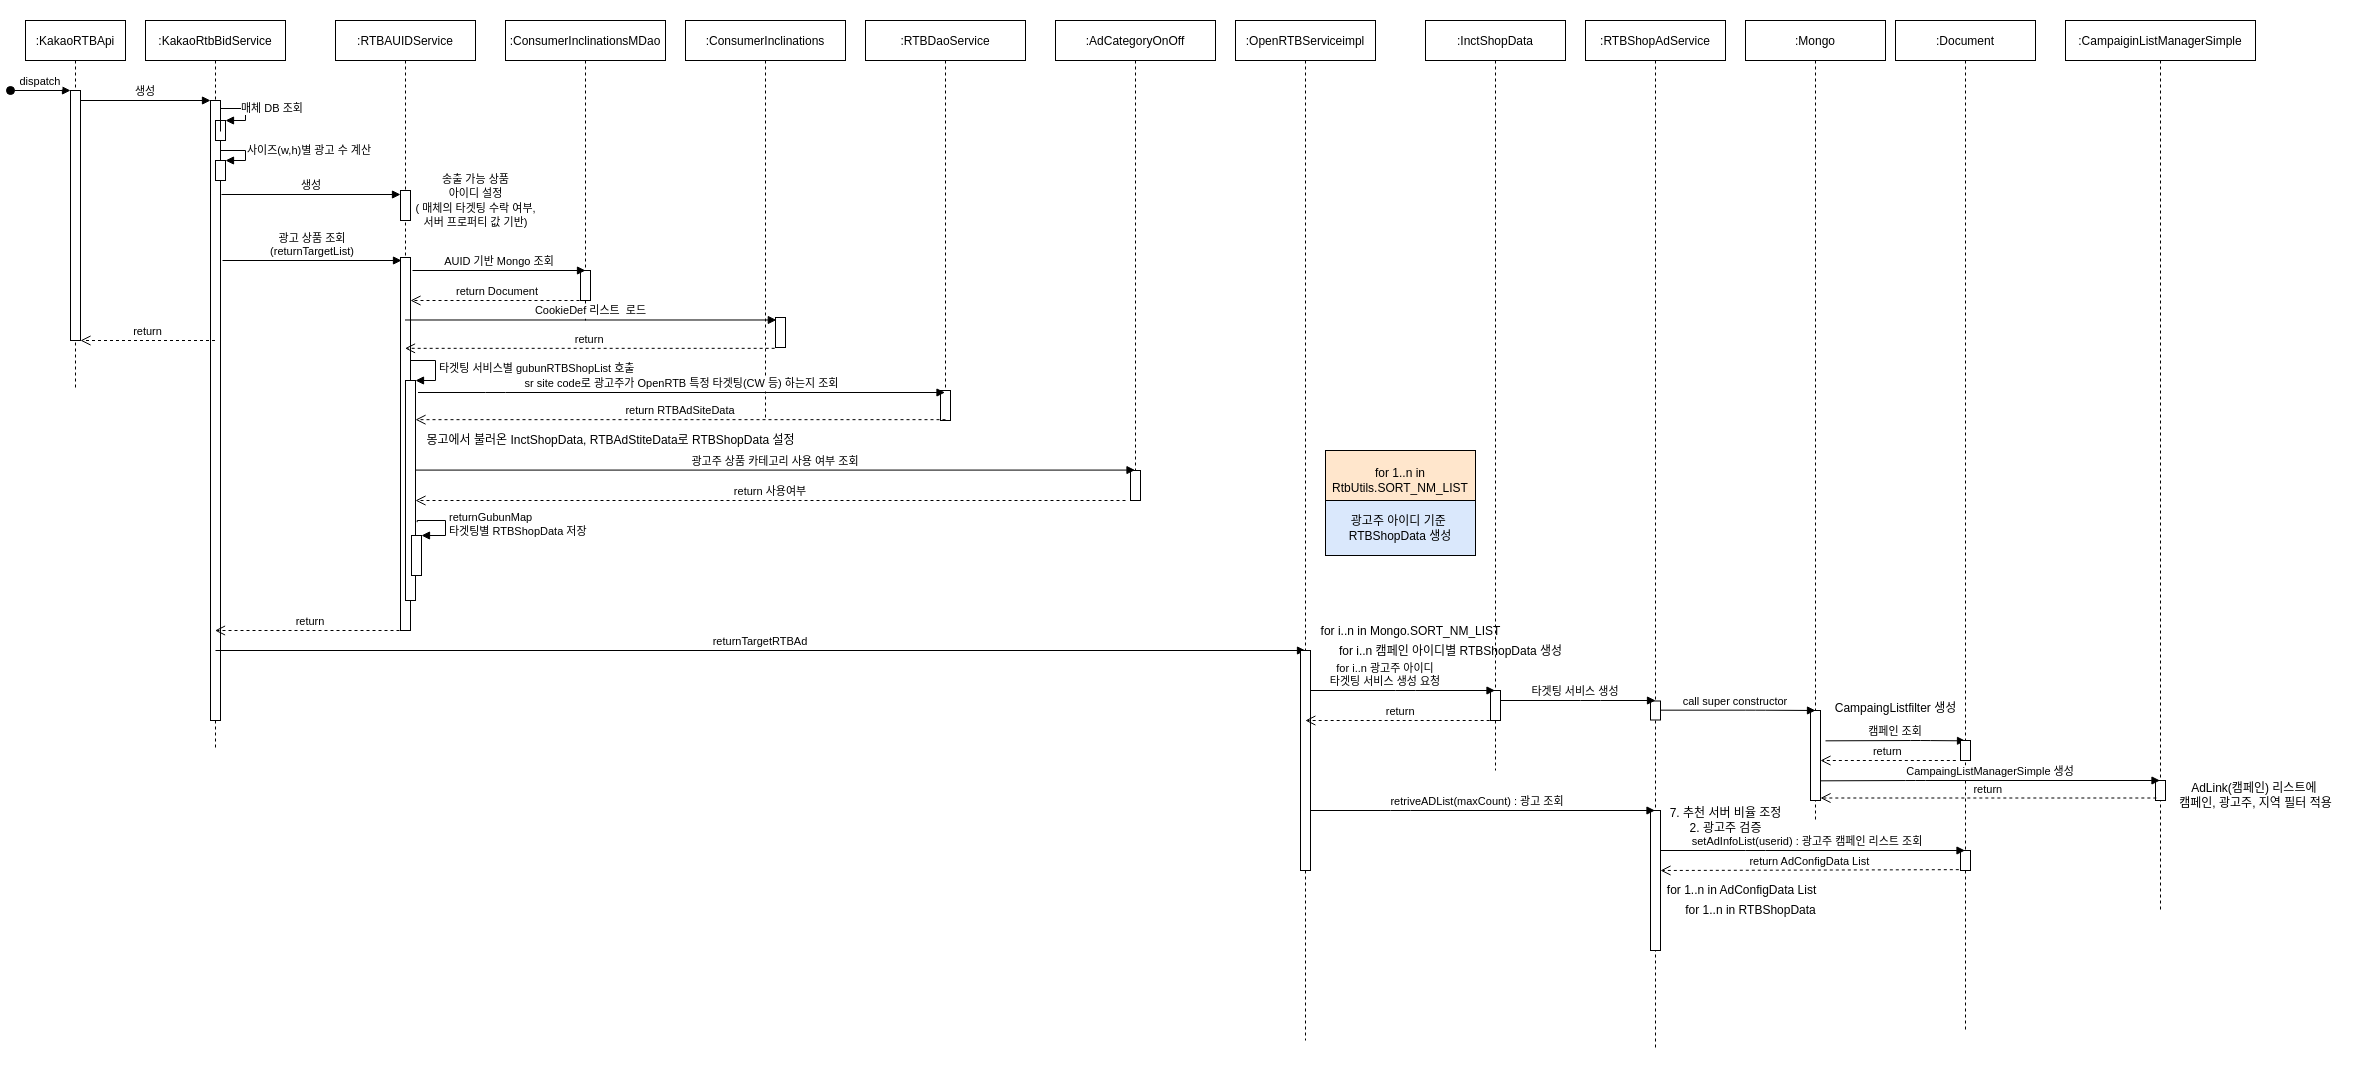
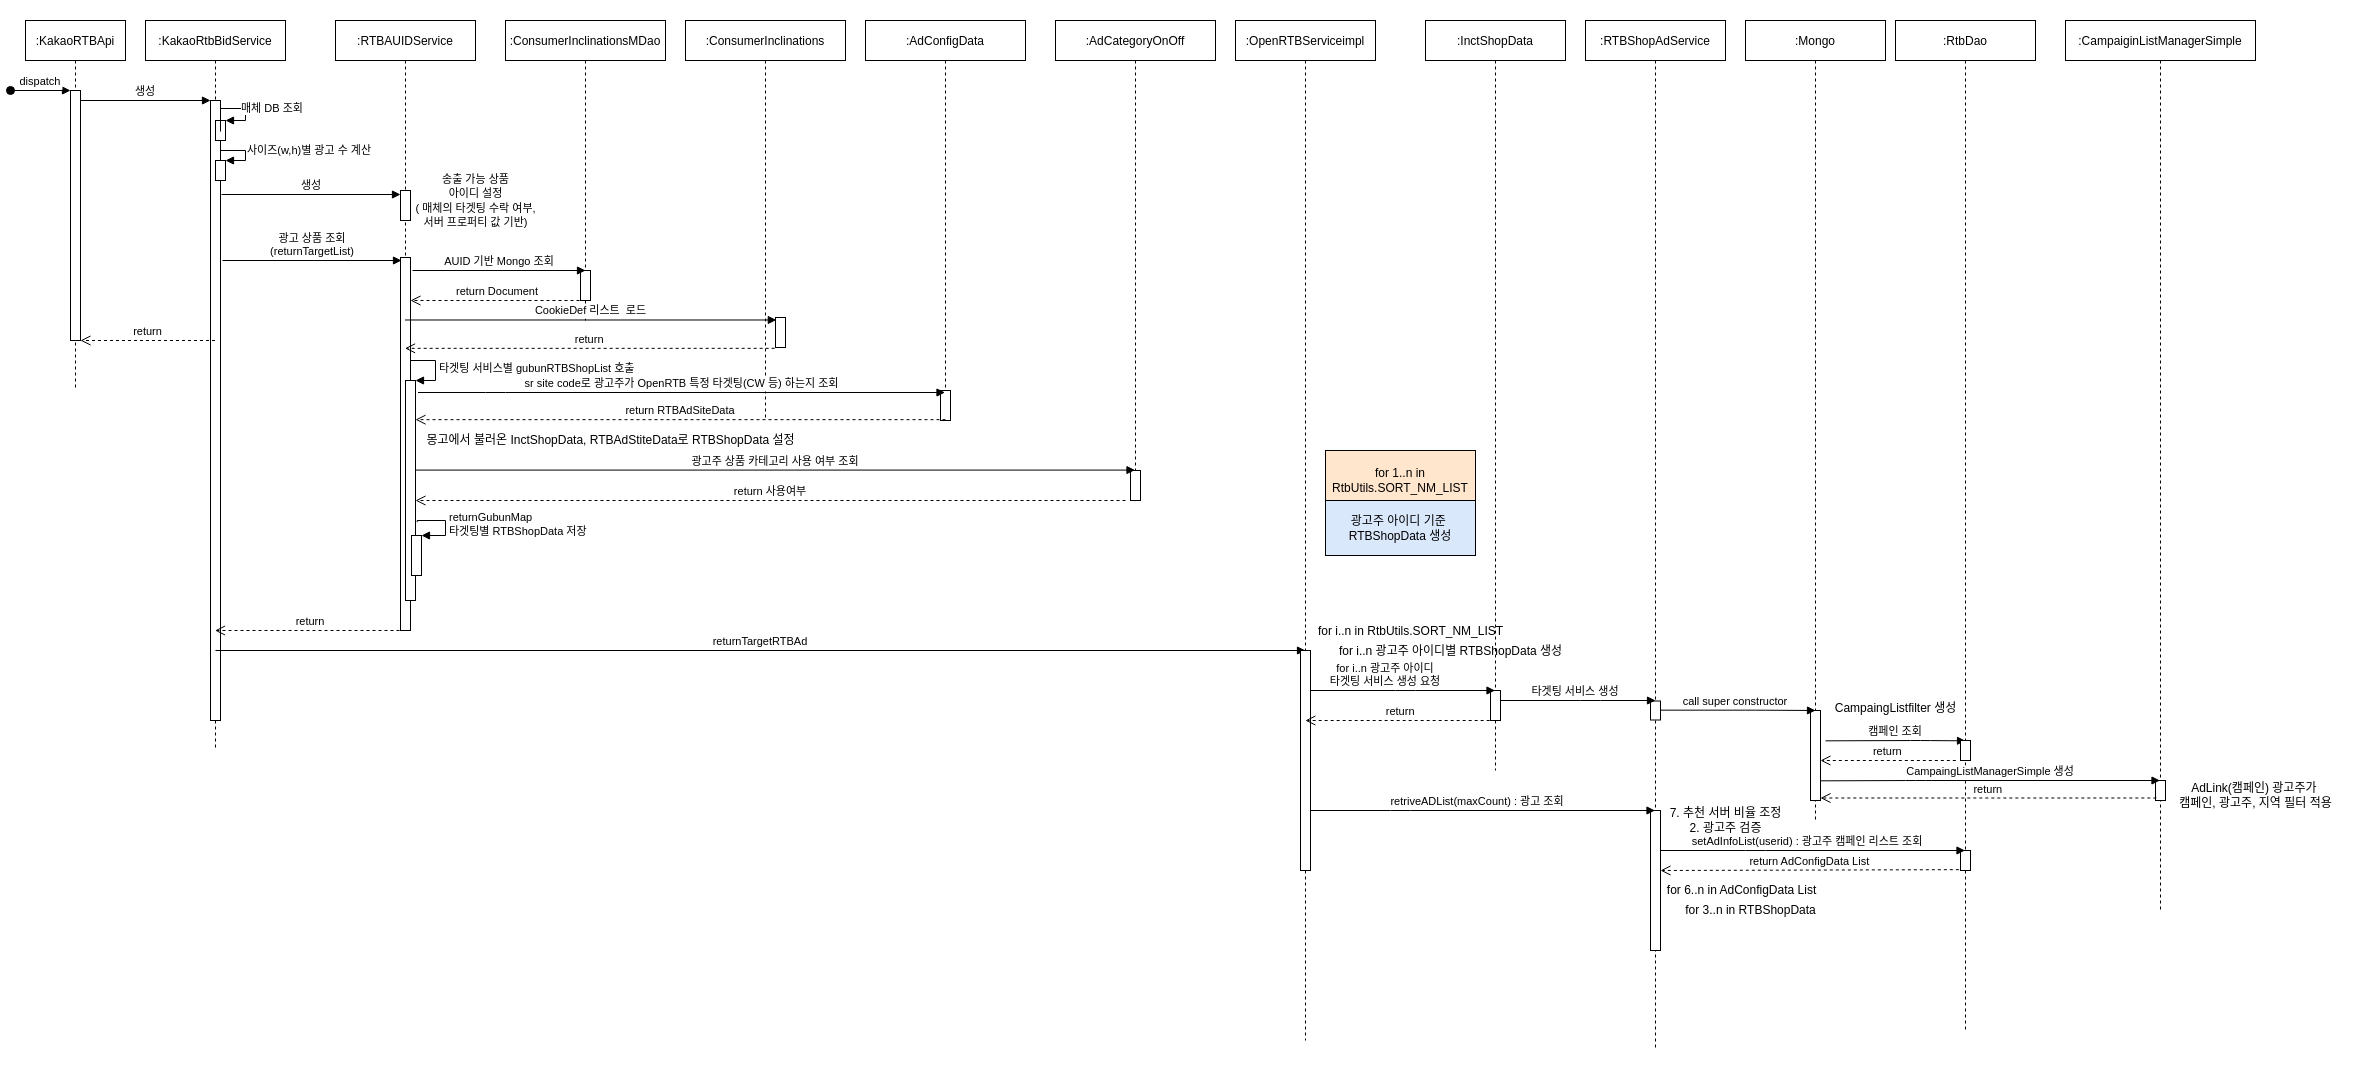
(945, 41) -> (945, 41)
(1965, 41) -> (1965, 41)
(1411, 632) -> (1411, 632)
(1451, 652) -> (1451, 652)
(2256, 796) -> (2256, 796)
(1742, 891) -> (1742, 891)
(1751, 911) -> (1751, 911)
